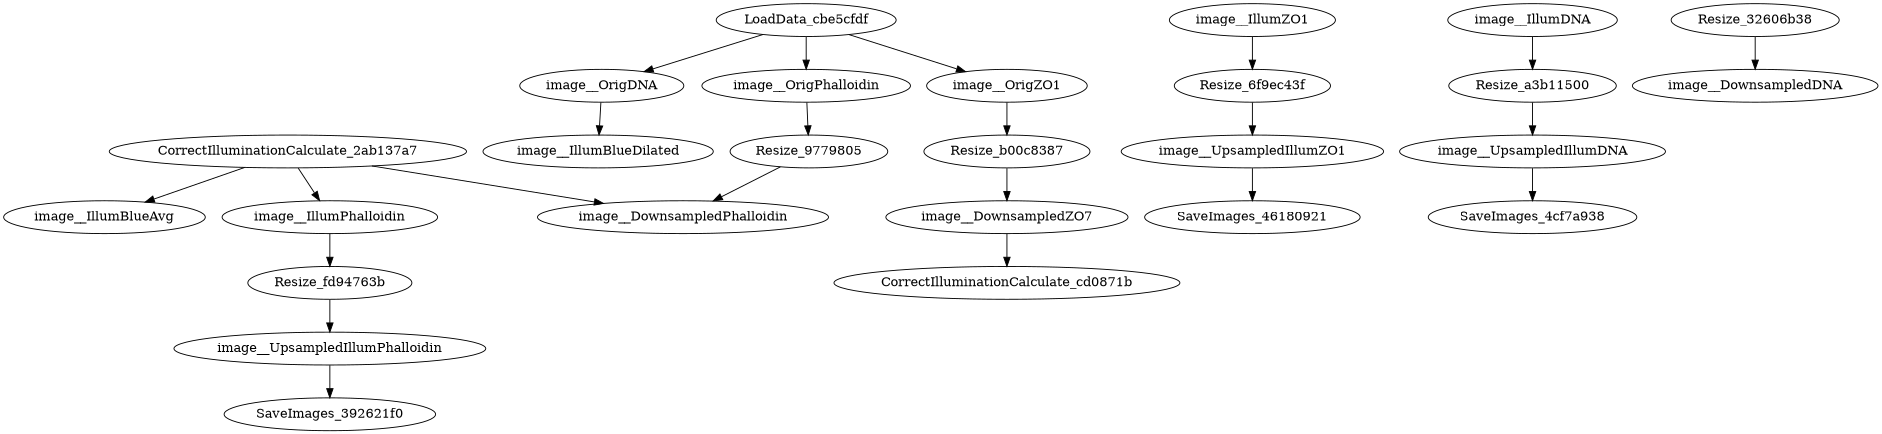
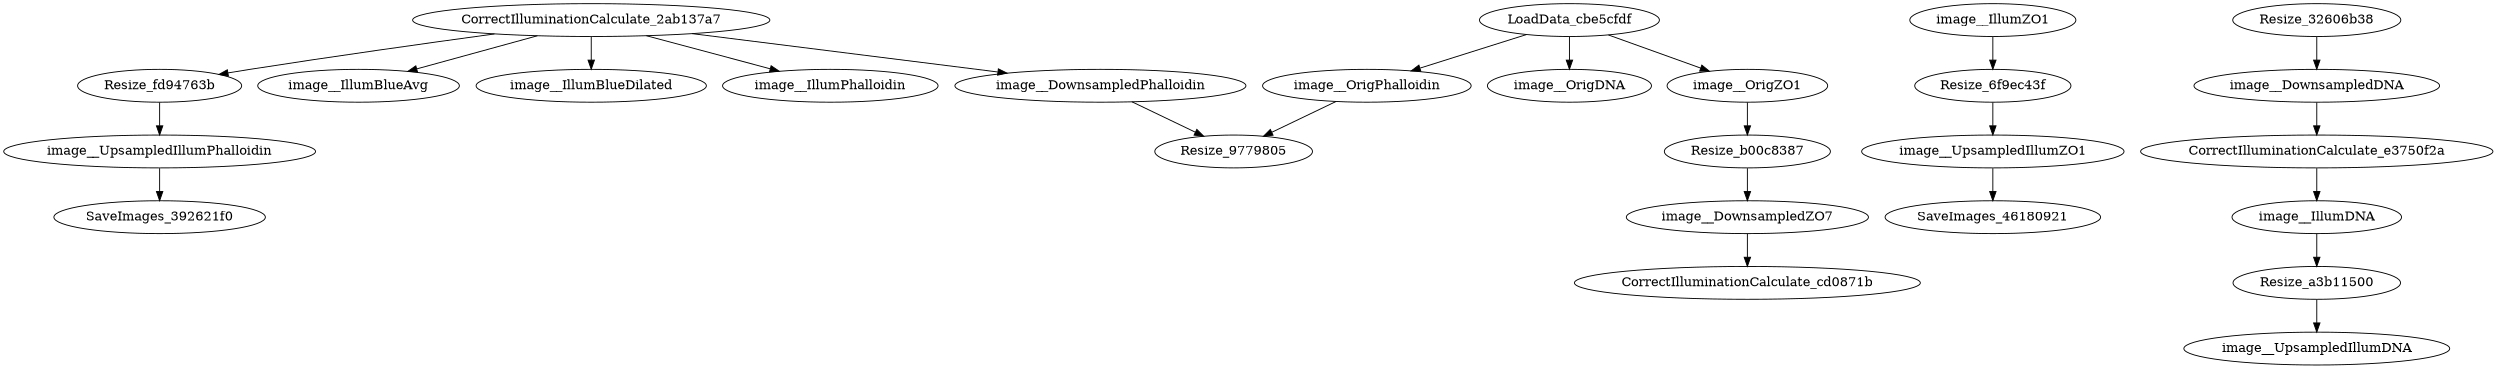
(600, 114) -> (591, 48)
none -> (2317, 151)
(751, 182) -> (1164, 117)
(1533, 217) -> none
(330, 246) -> (361, 53)
